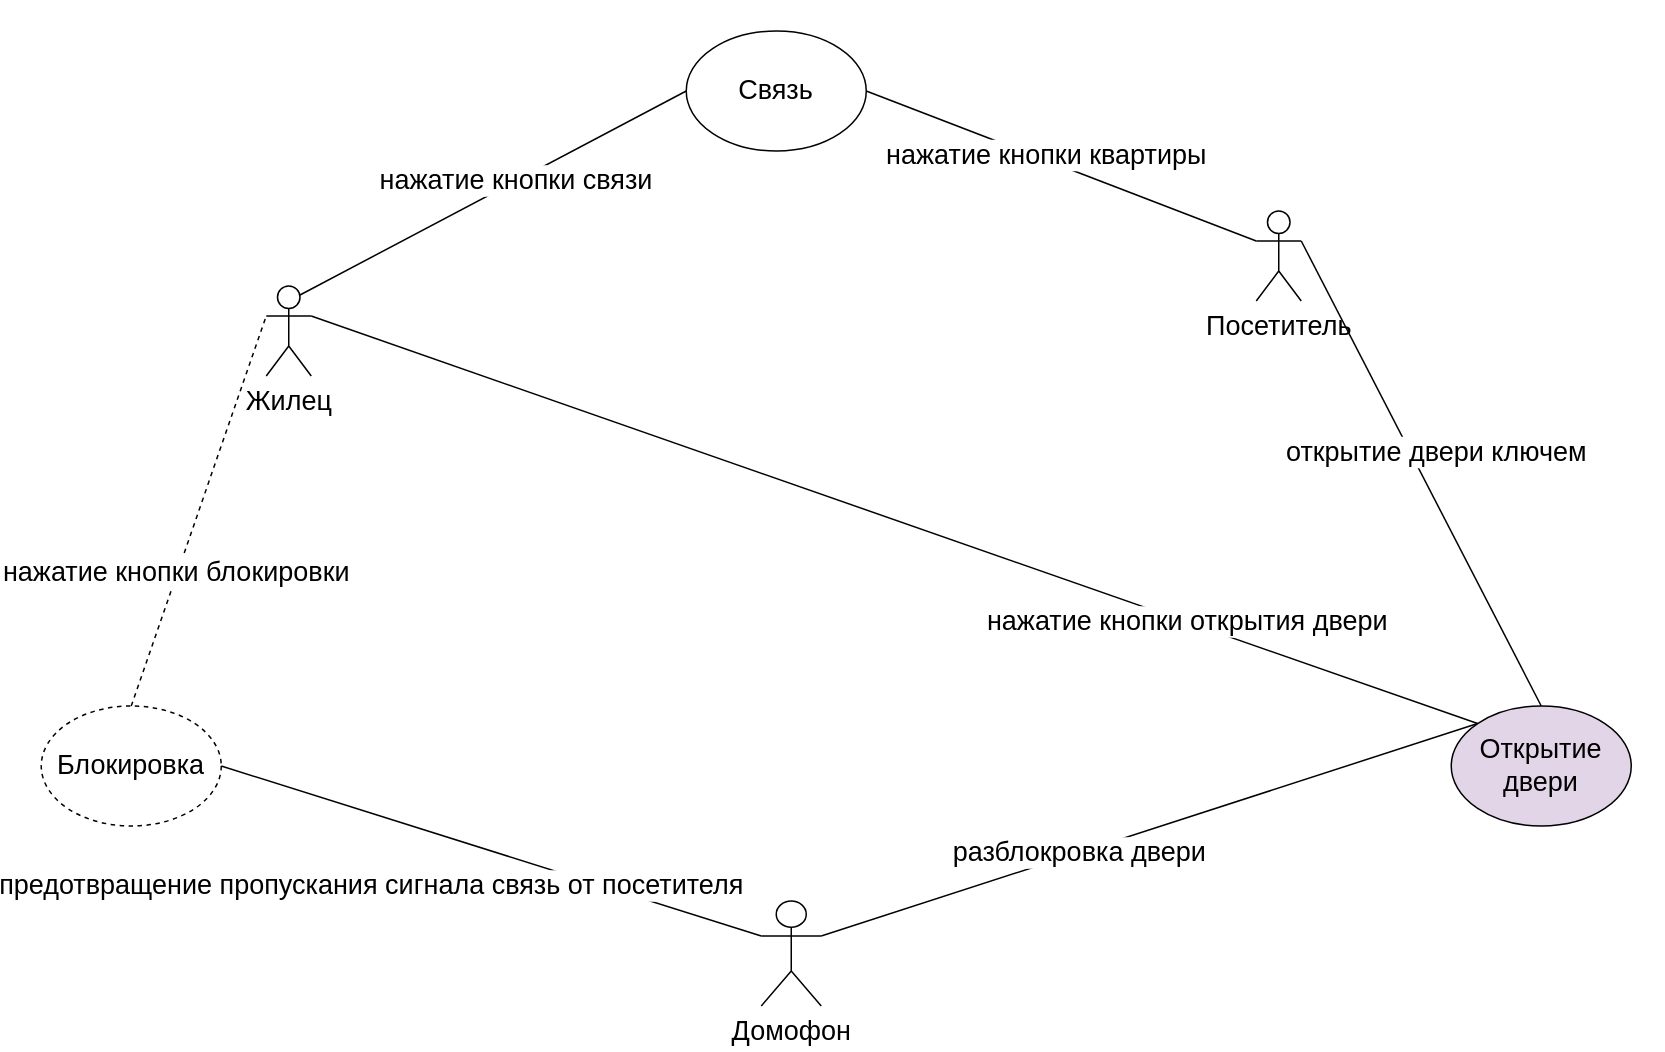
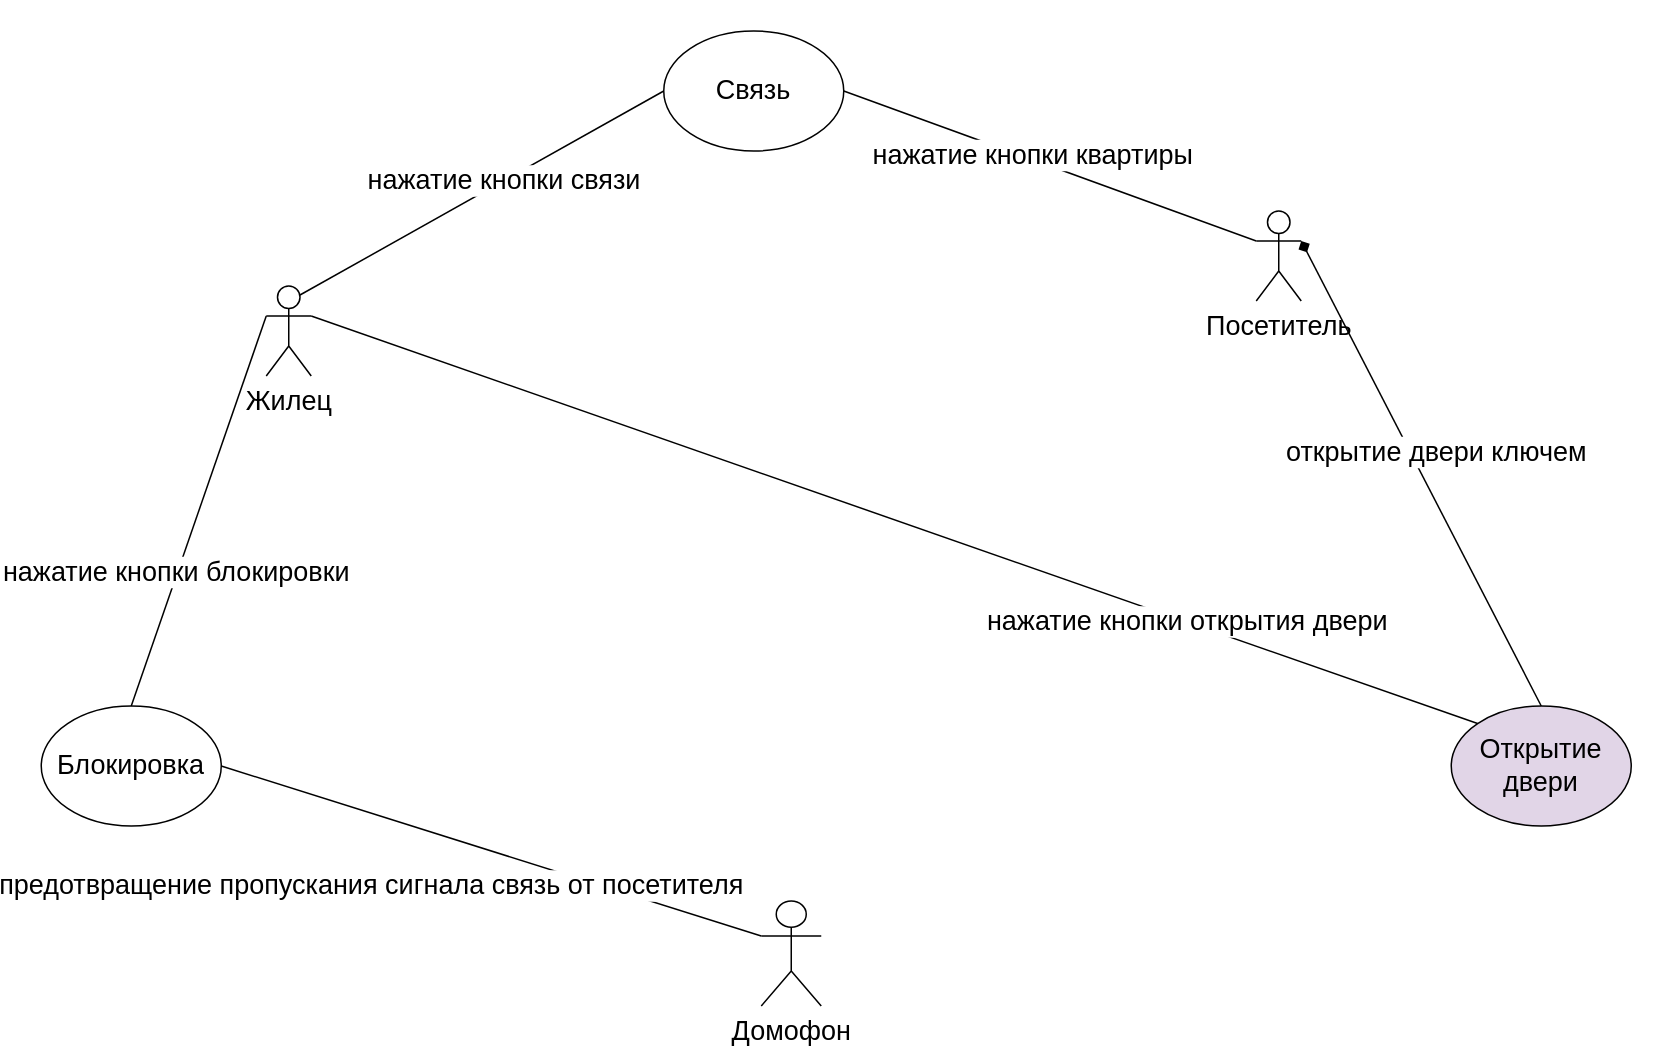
(776, 91) -> (754, 91)
(1305, 248) -> (1307, 252)
(224, 438) -> (224, 438)
(131, 766) -> (131, 766)
(1299, 781) -> none
